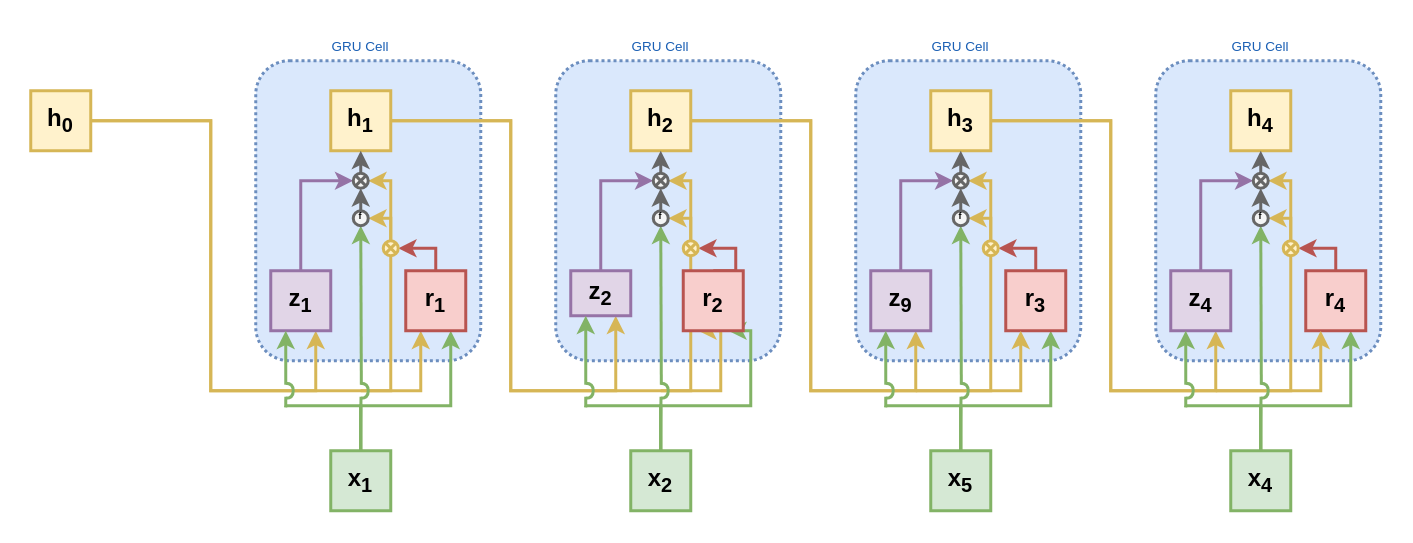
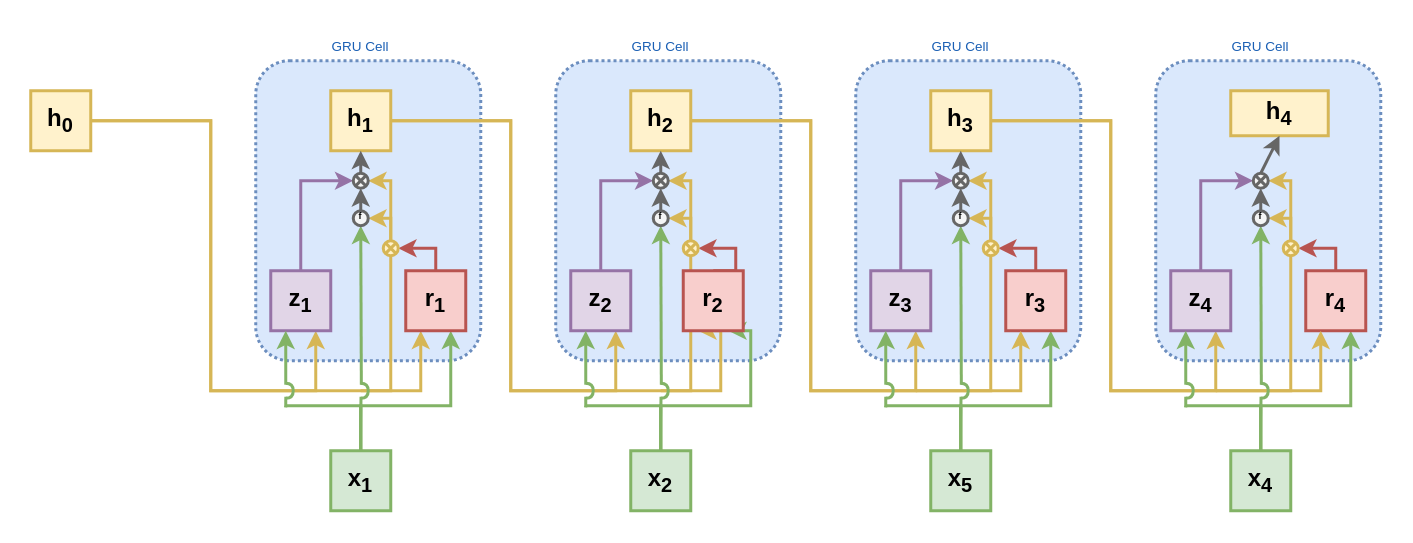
(1261, 121) -> (1280, 113)
(601, 293) -> (601, 301)
(901, 301) -> (901, 301)
